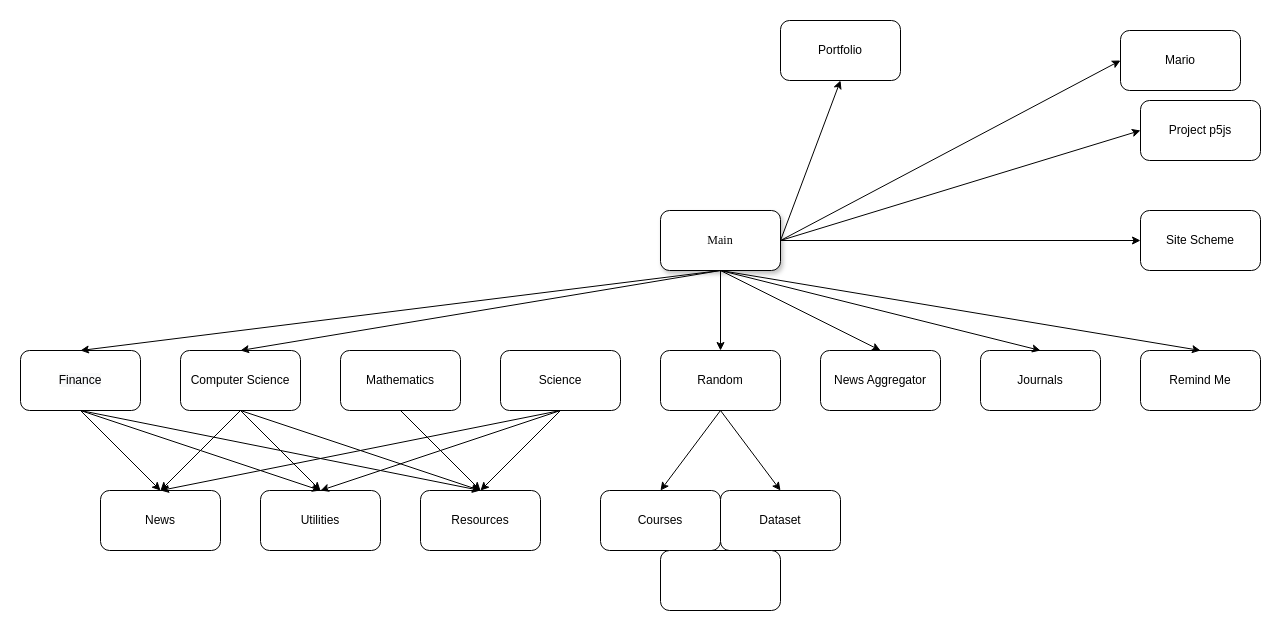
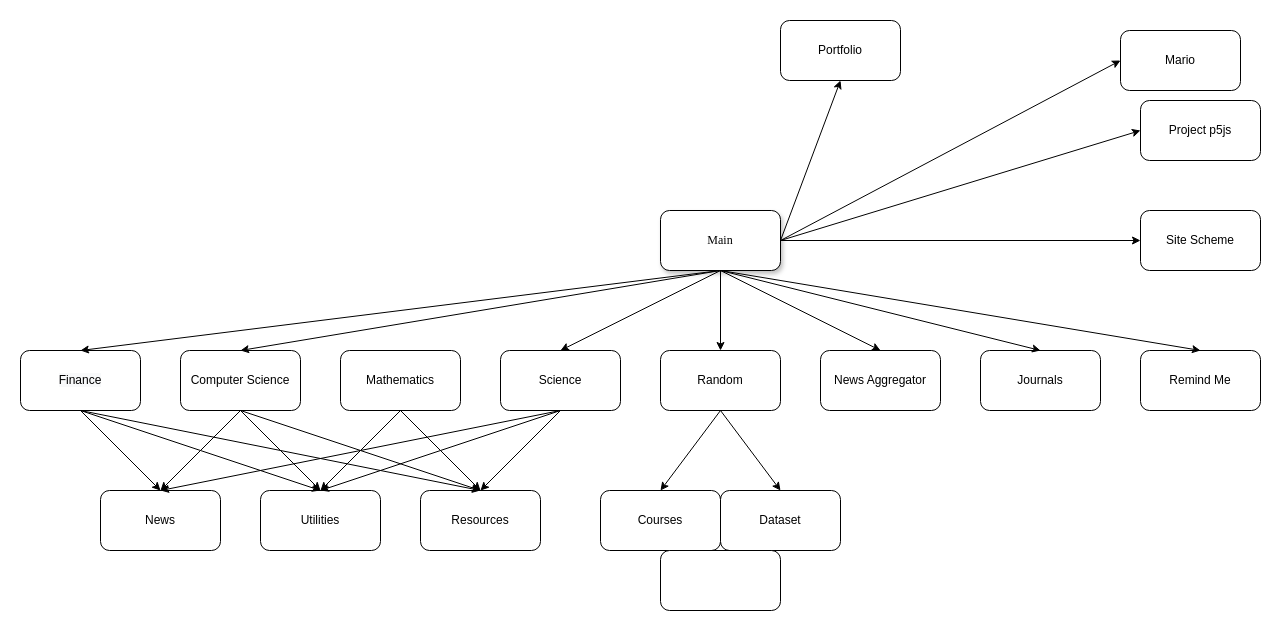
none -> (642, 310)
none -> (363, 448)
